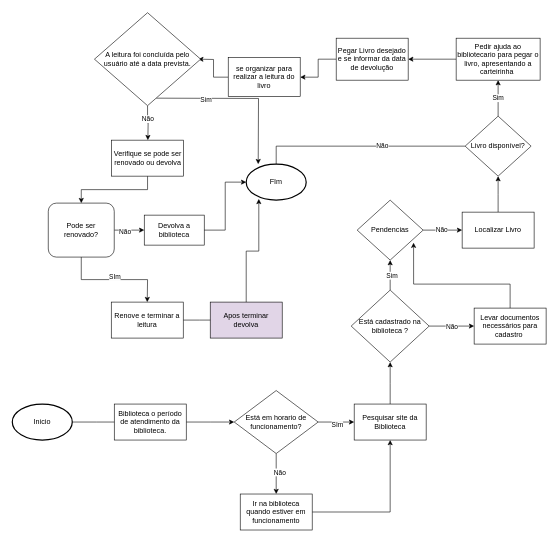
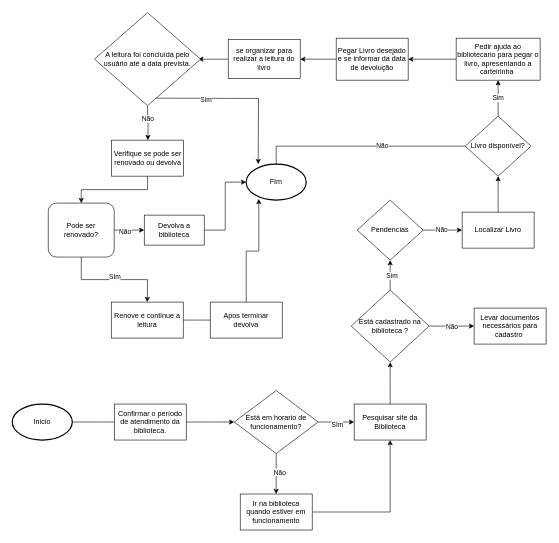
(264, 77) -> (264, 59)
(414, 266) -> none
(147, 320) -> (147, 320)
(246, 320) -> (246, 320)
(150, 422) -> (150, 422)
